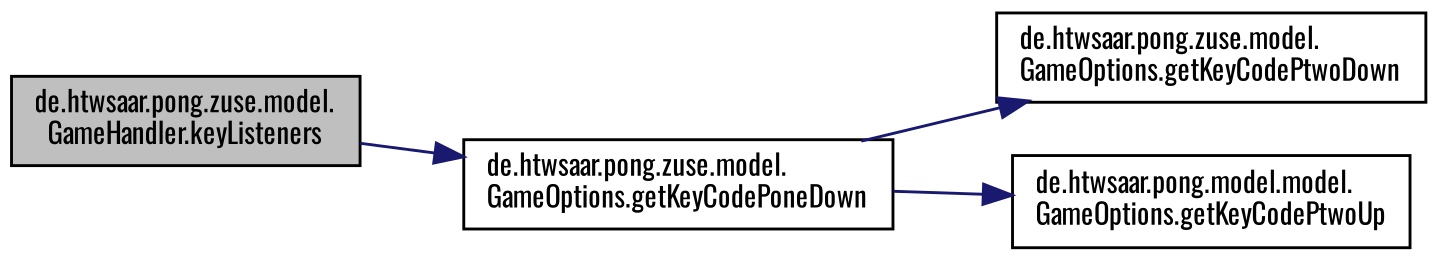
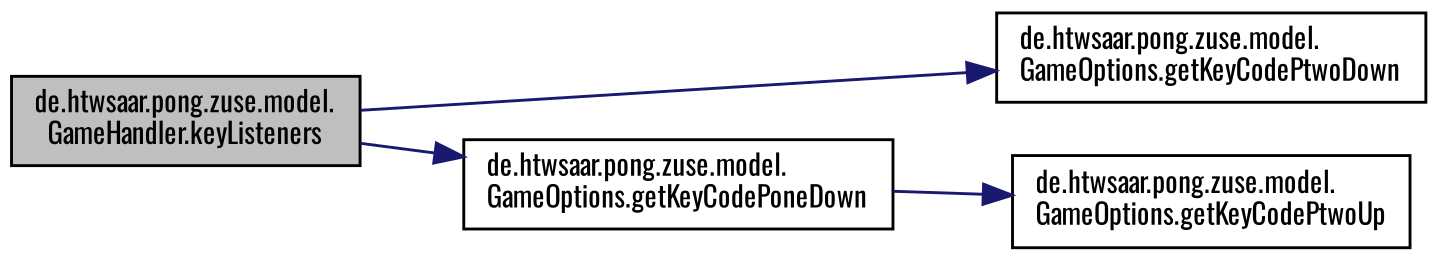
(931, 124) -> (664, 91)
(1211, 202) -> (1211, 202)
